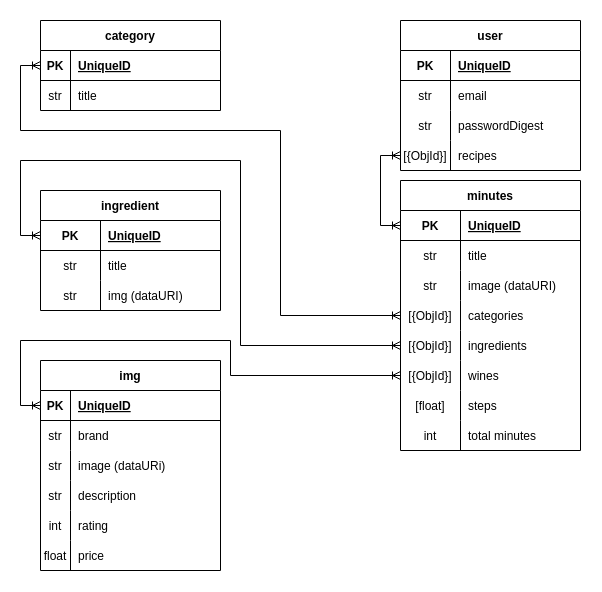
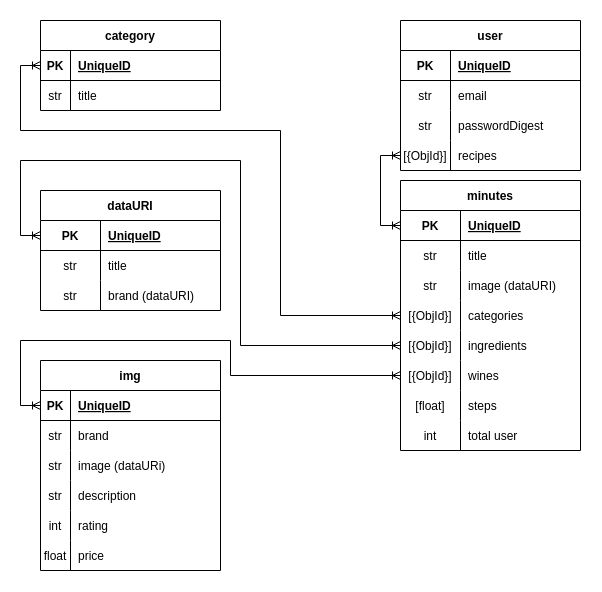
(130, 206) -> (130, 206)
(149, 296) -> (157, 296)
(507, 436) -> (498, 436)
